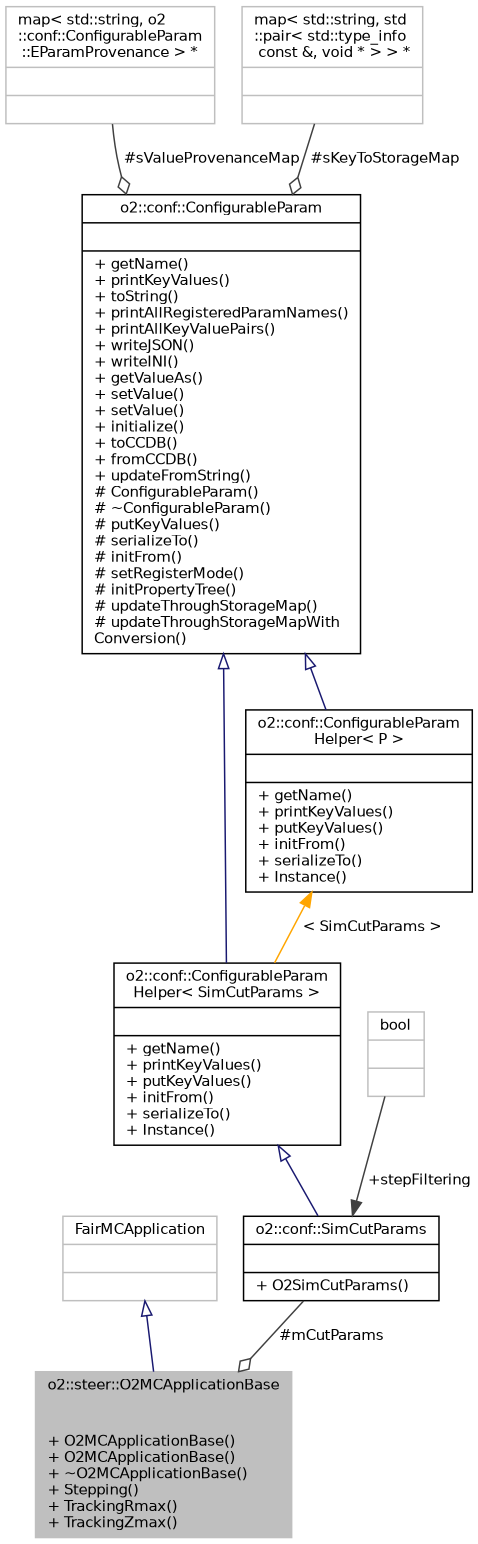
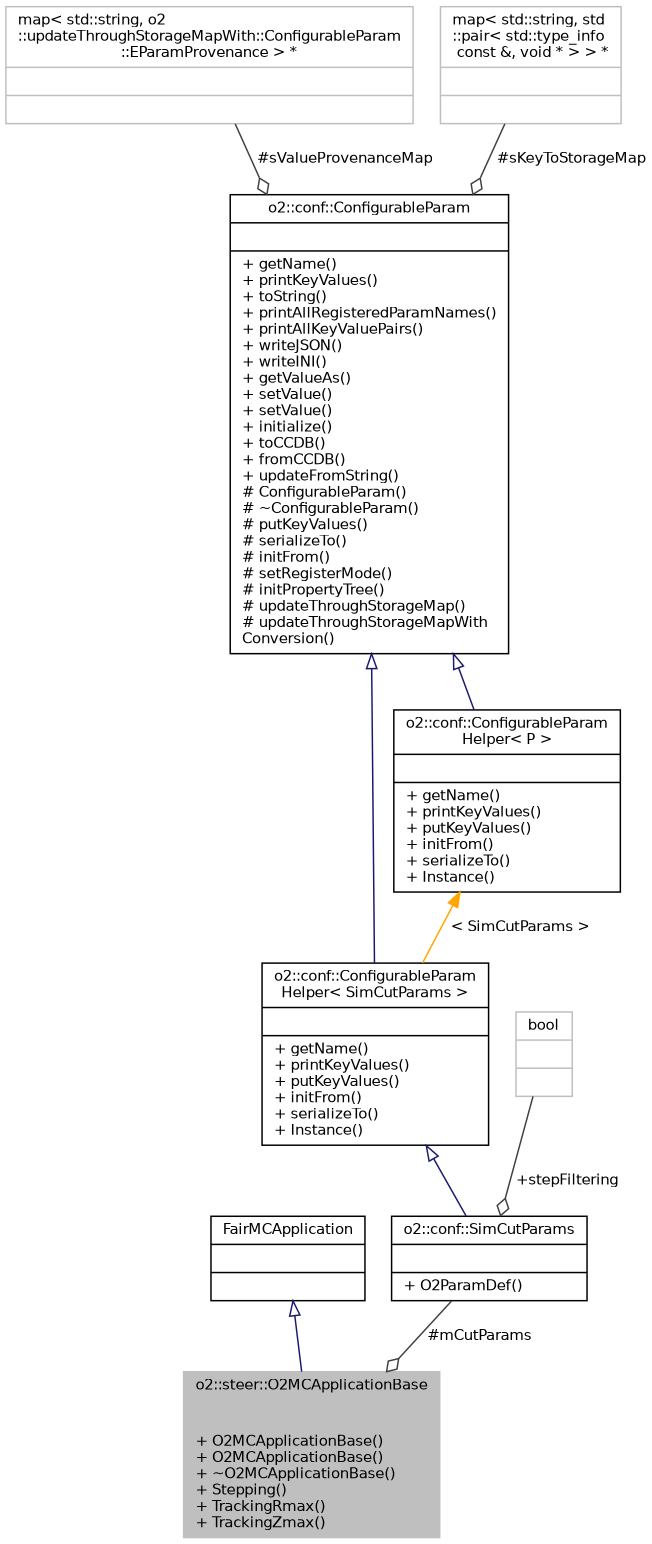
(110, 36) -> (209, 36)
(371, 1149) -> (519, 1147)
(140, 1258) -> (288, 1258)
(332, 1286) -> (463, 1286)
